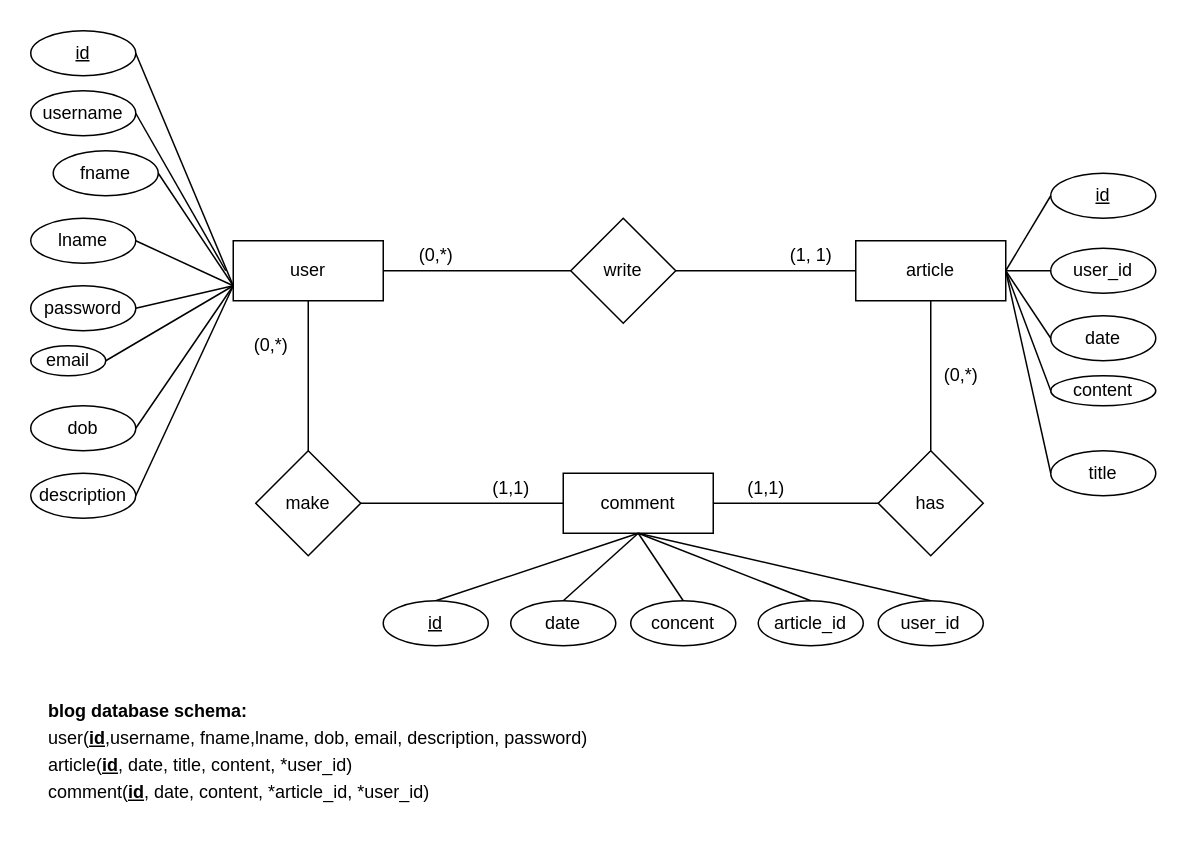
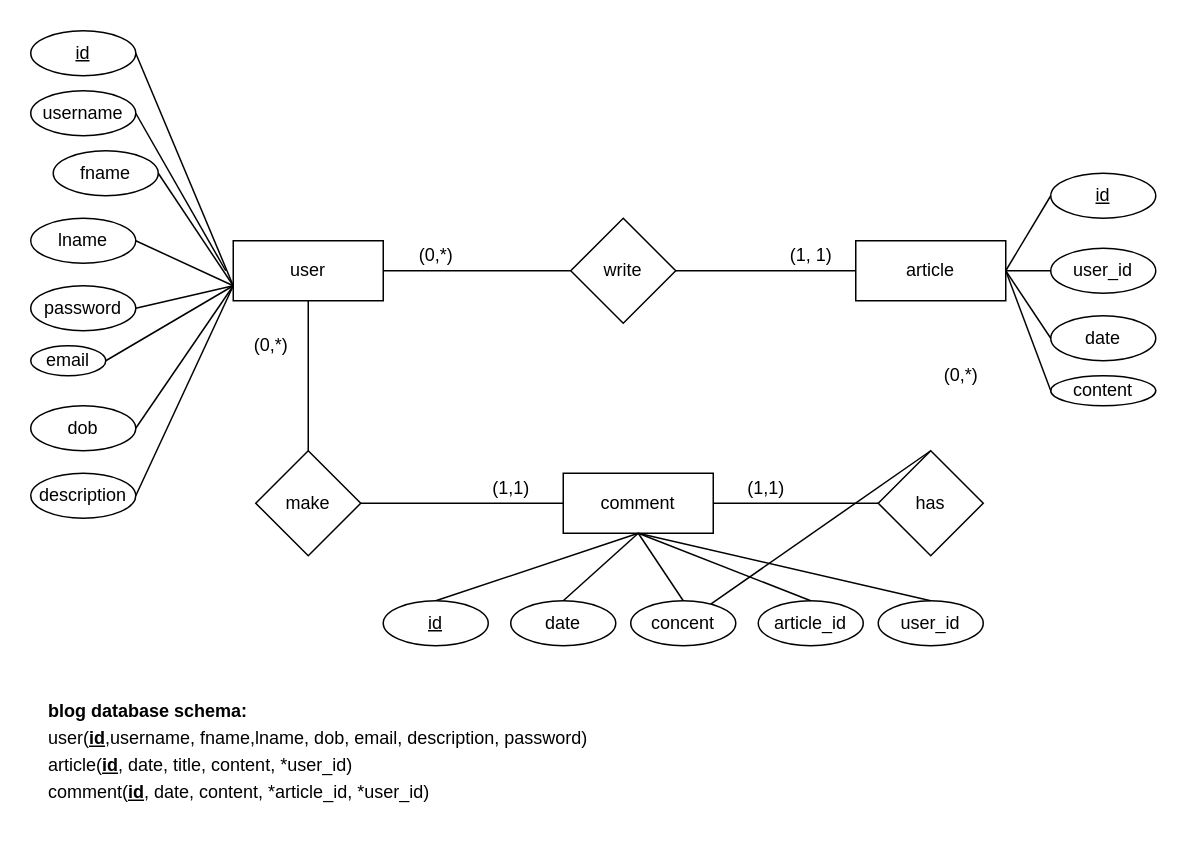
(931, 376) -> (781, 555)
(1030, 380) -> none
(1103, 473) -> none
